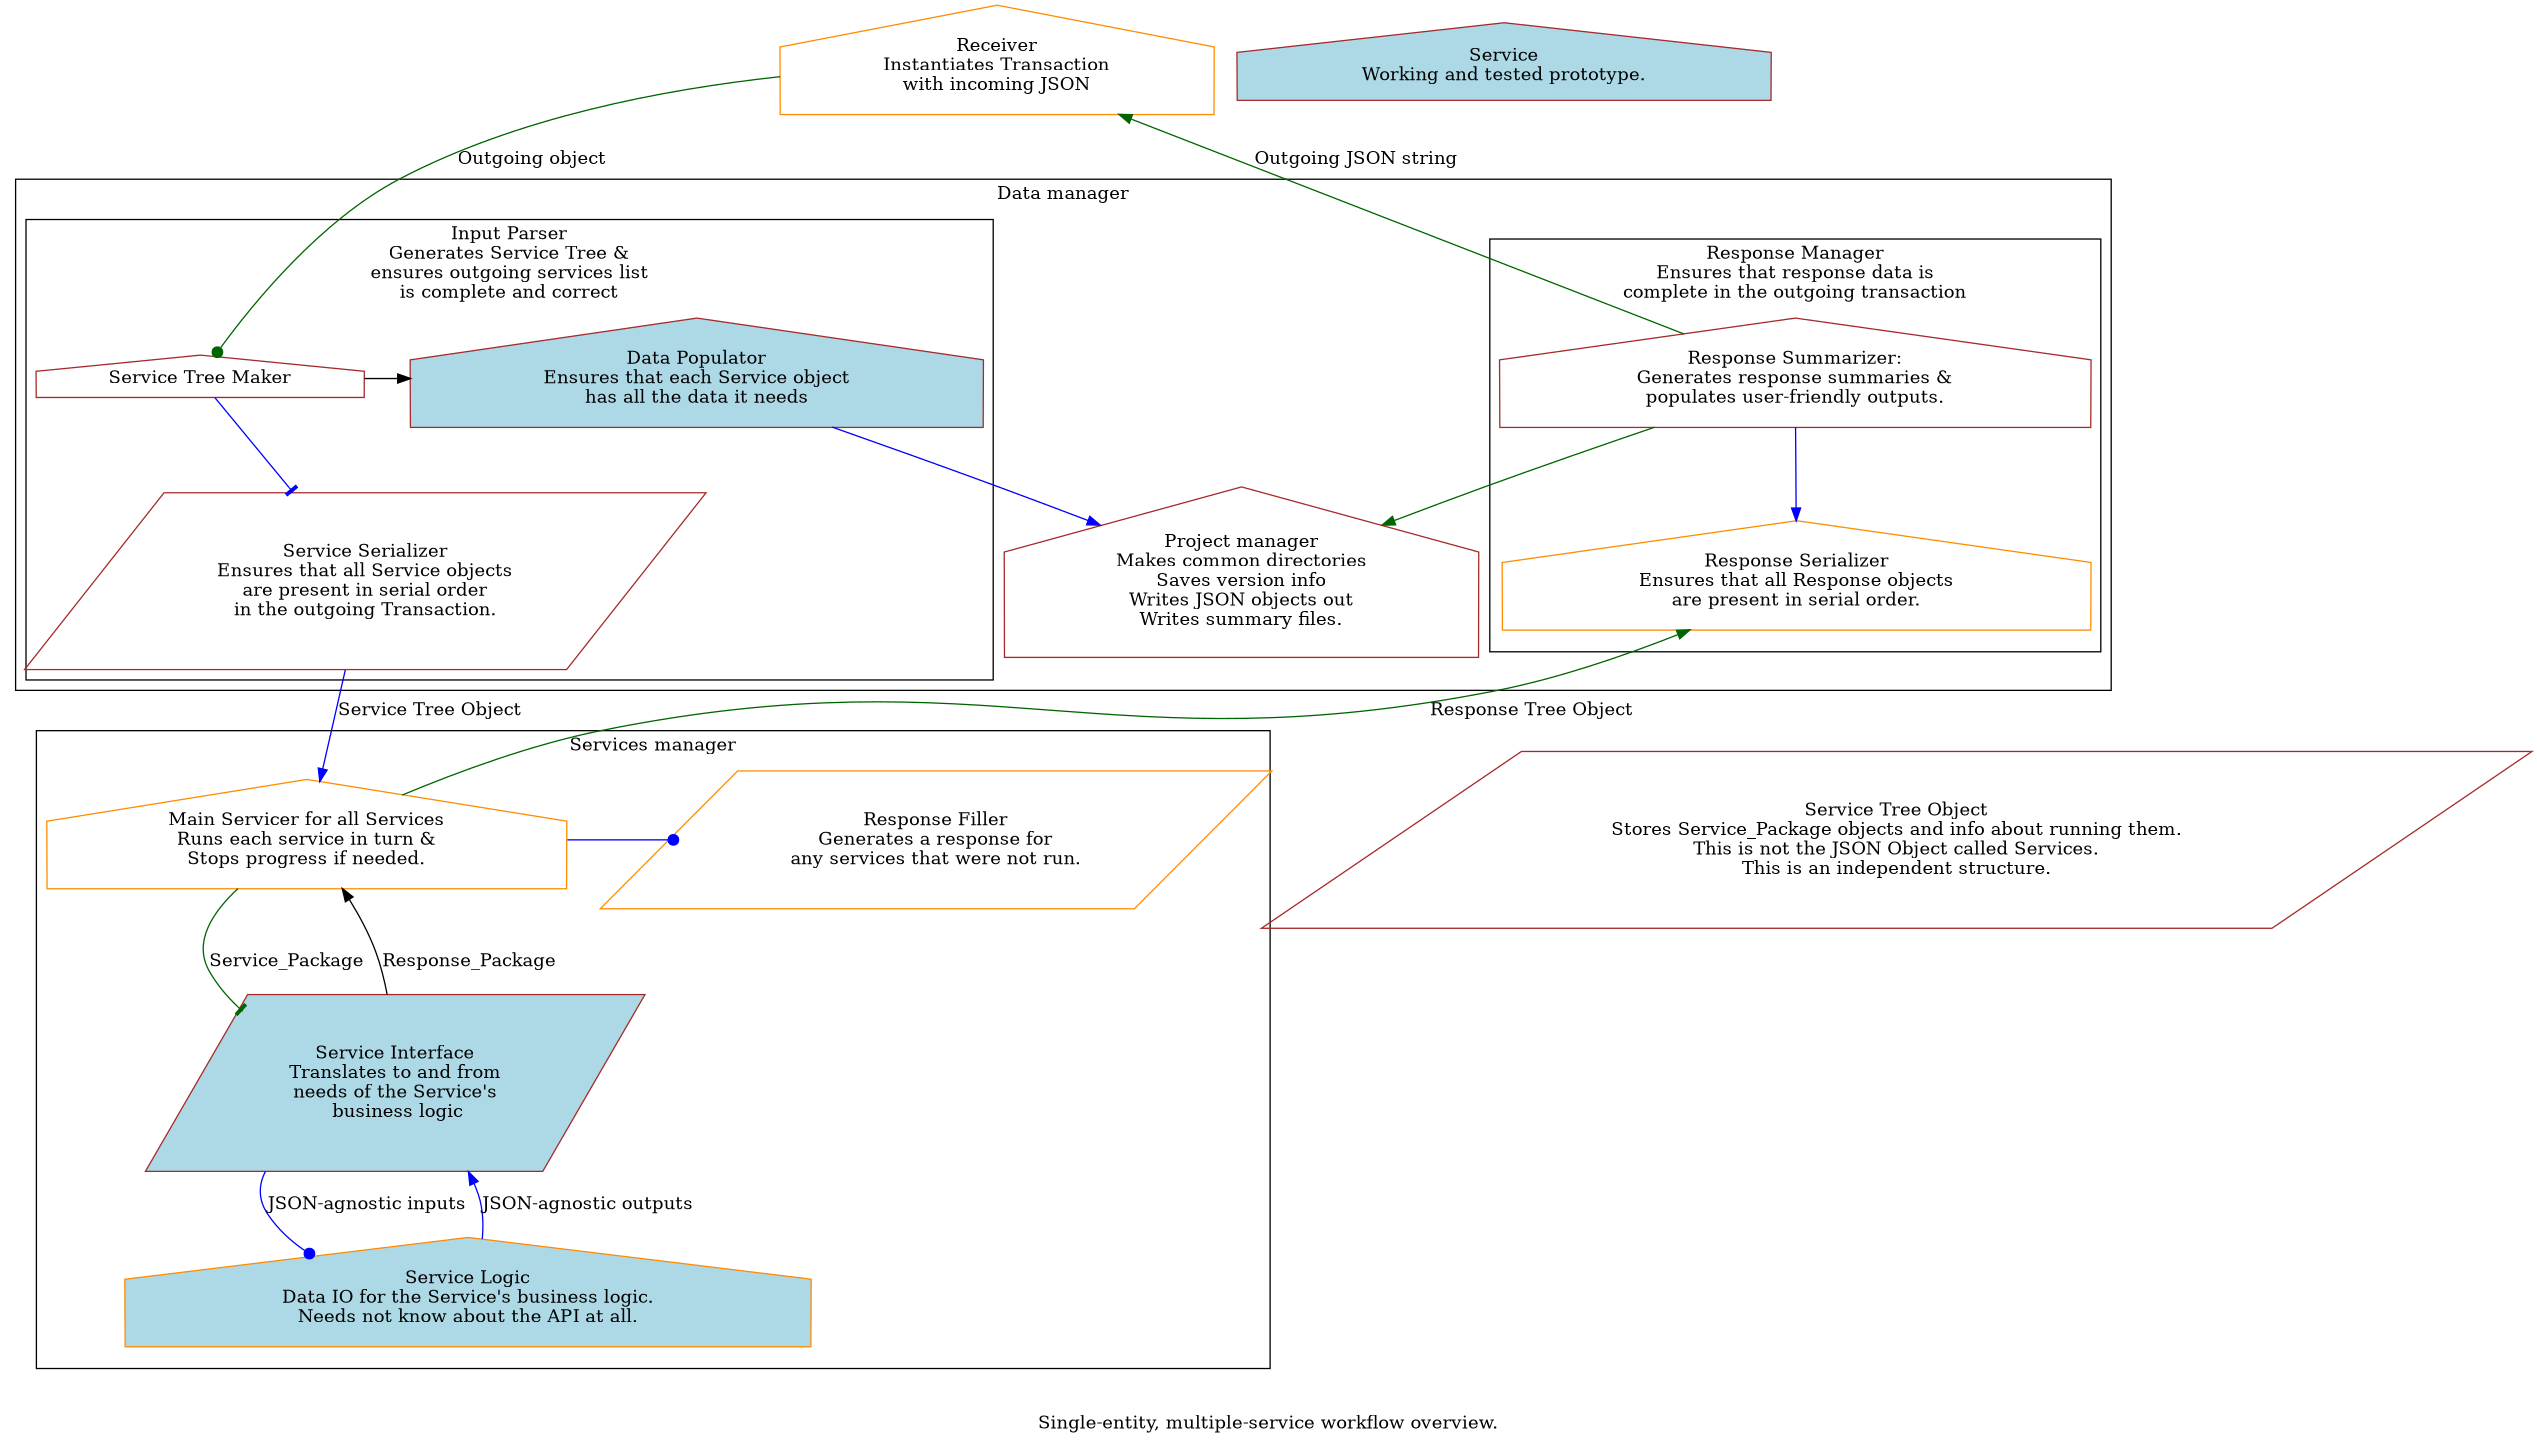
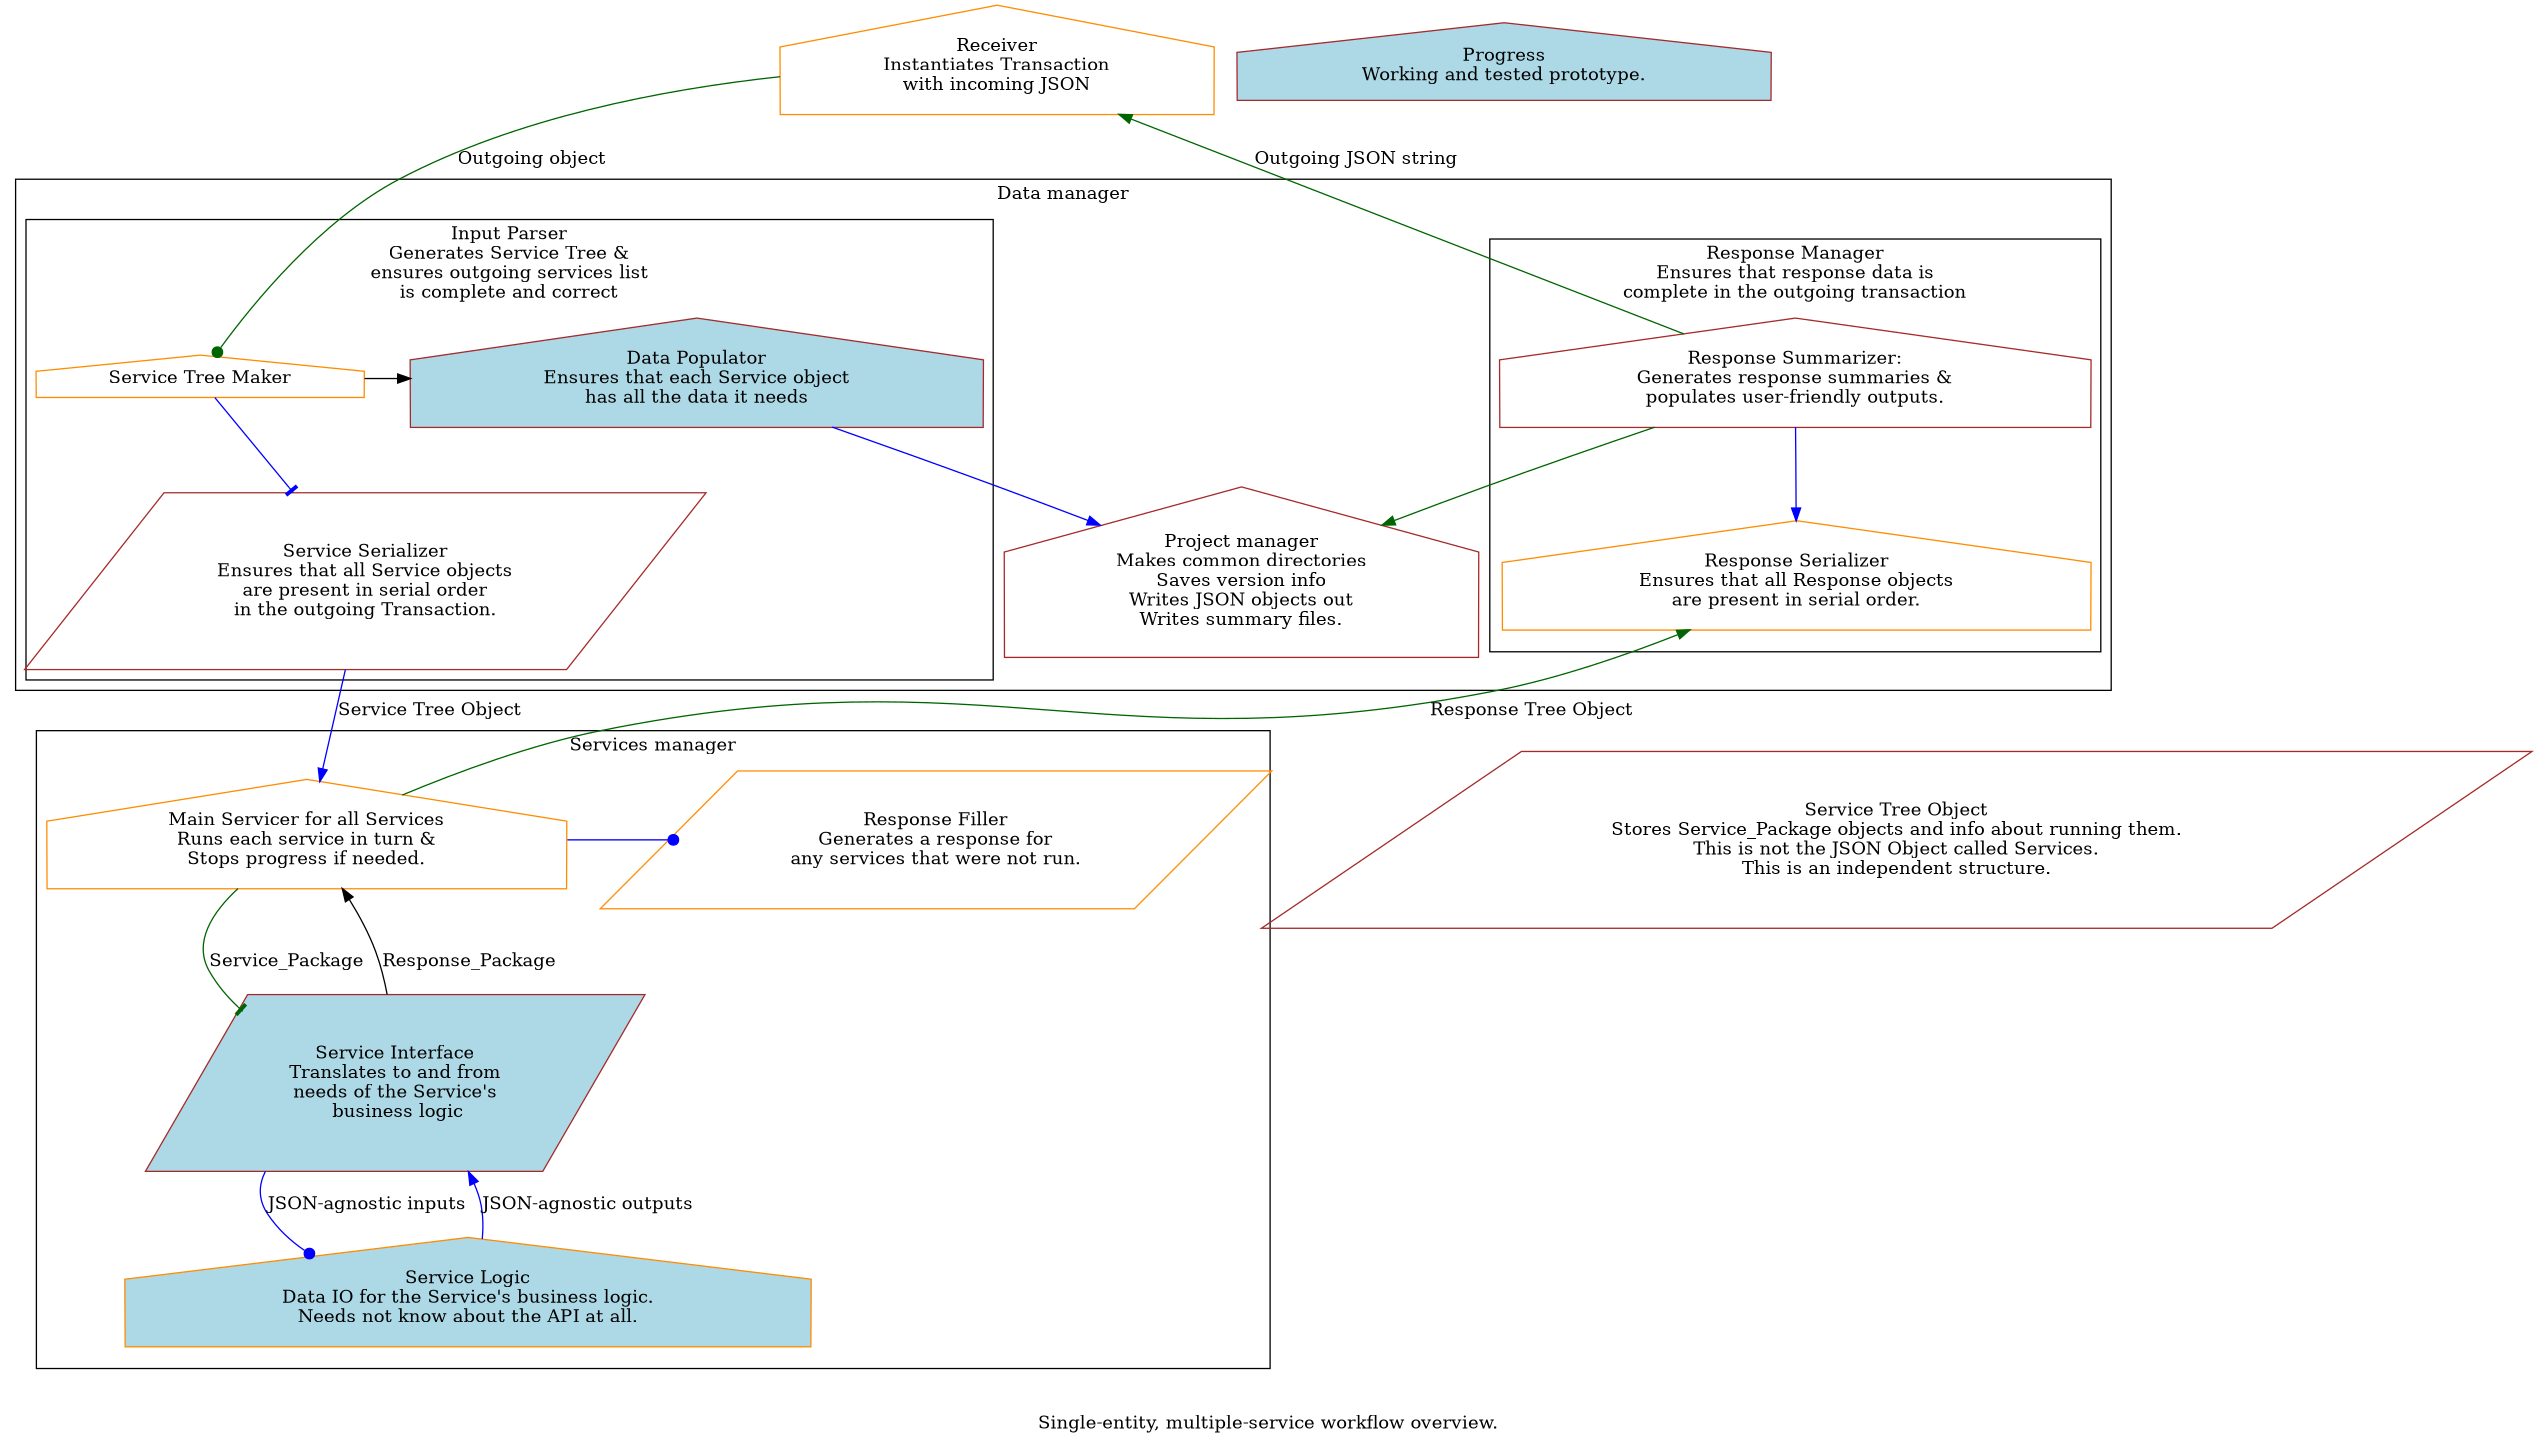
(1504, 66) -> (1504, 66)
(200, 379) -> (200, 379)
